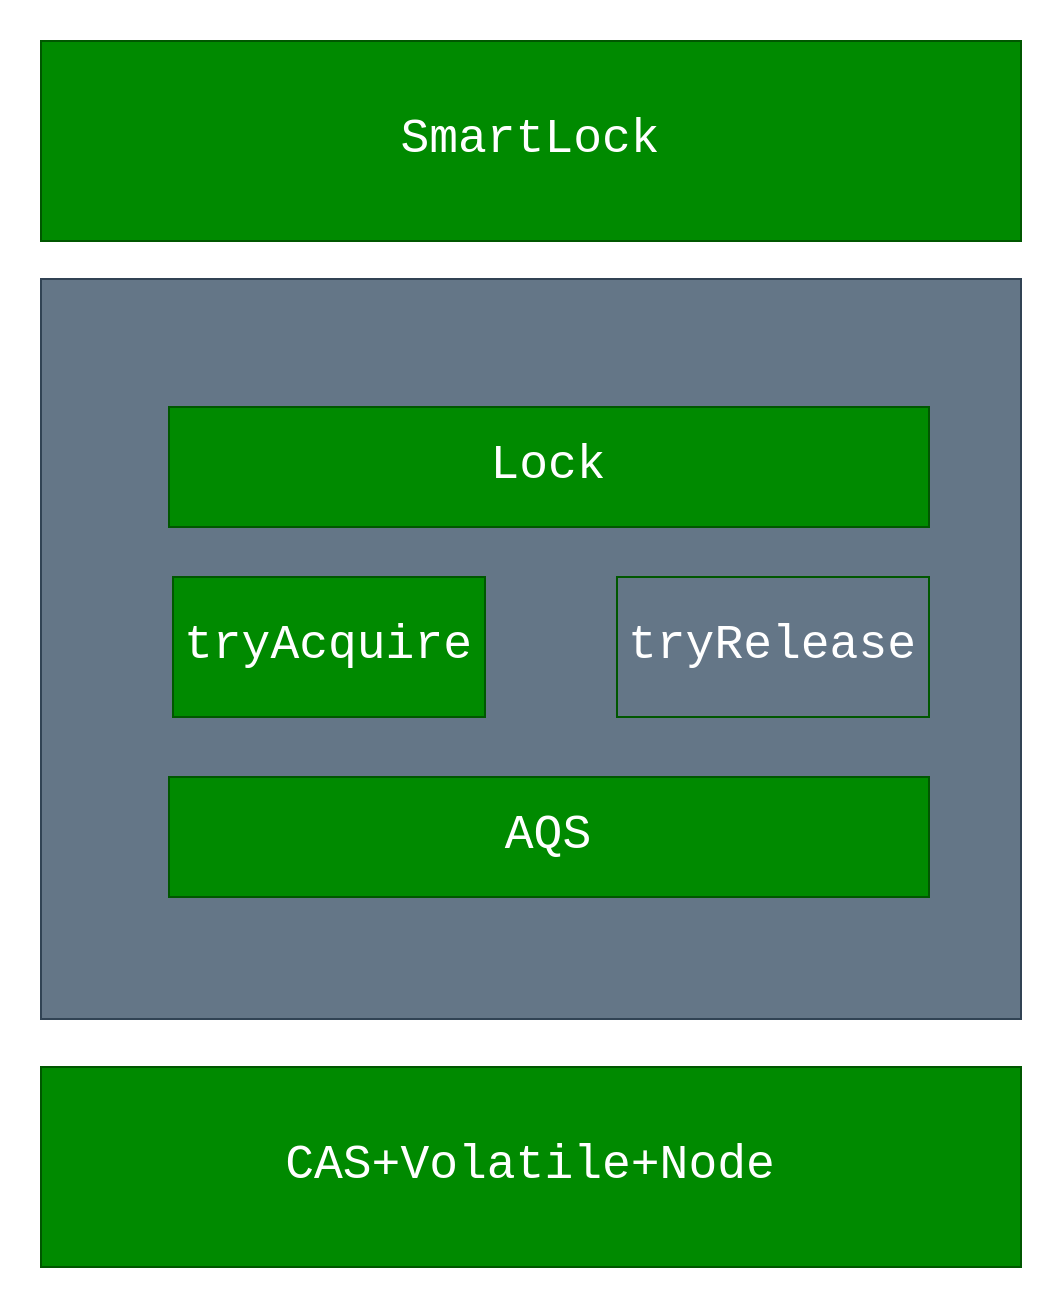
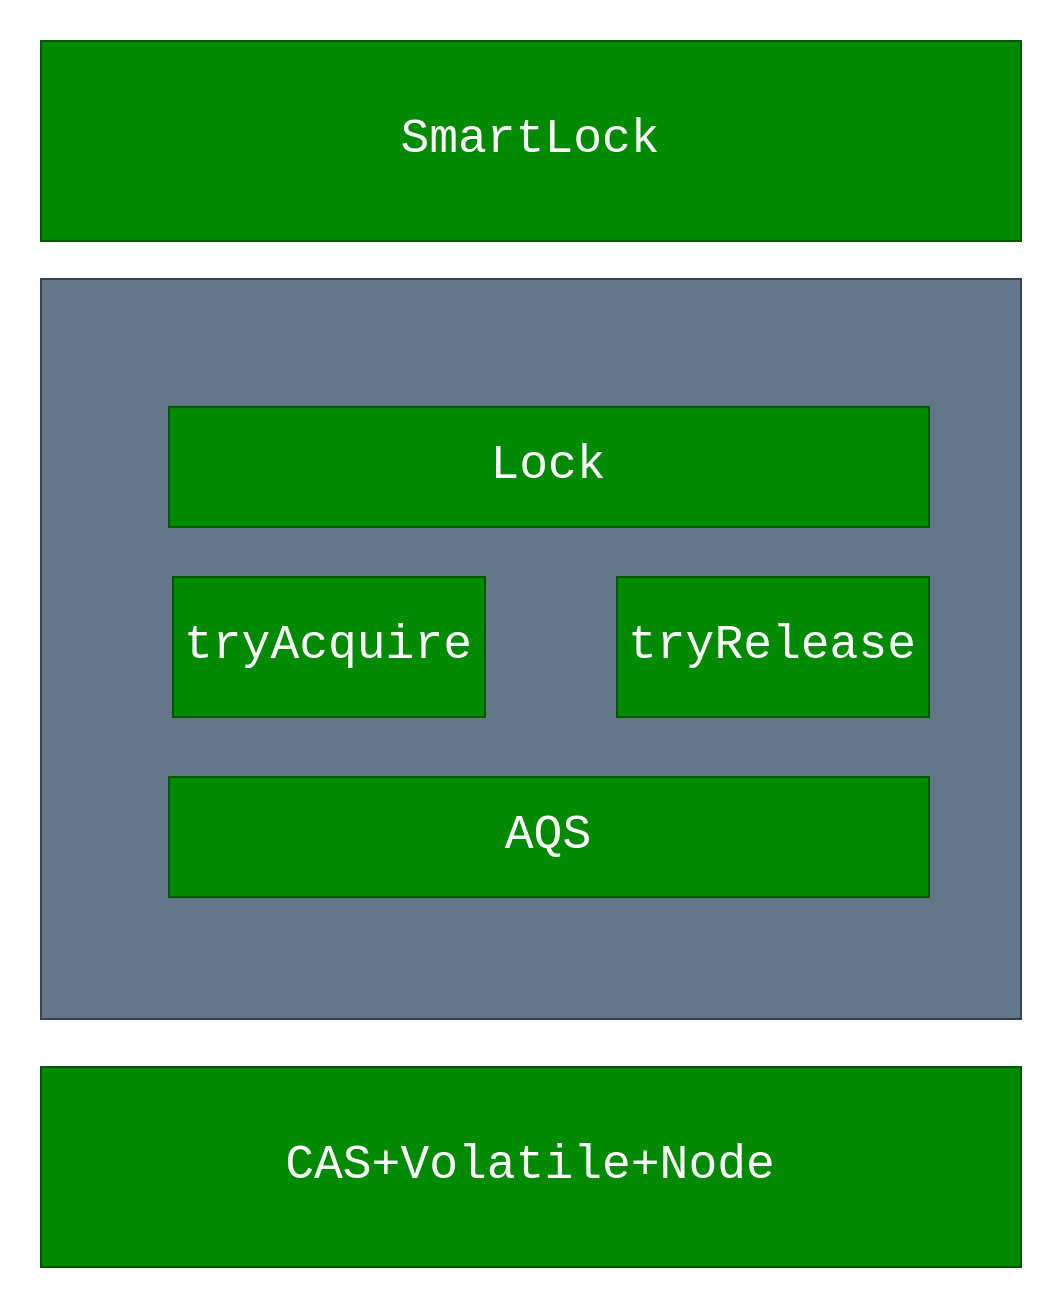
(773, 647) -> (773, 647)
